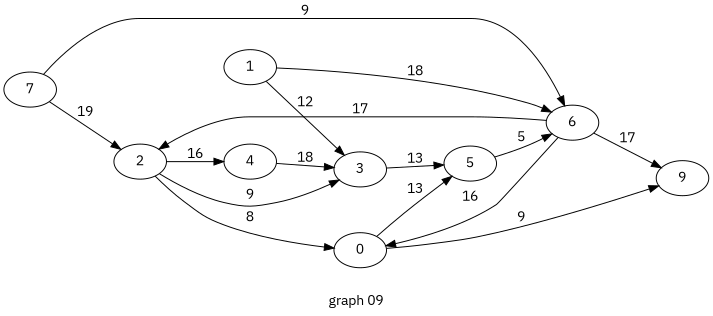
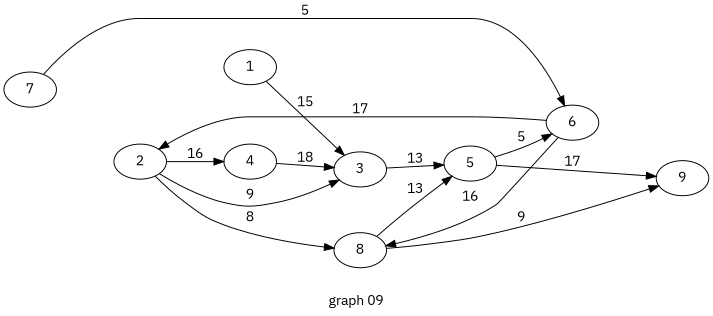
(305, 11) -> (305, 11)
(411, 80) -> none
(305, 103) -> (305, 103)
(81, 123) -> none
(623, 148) -> (571, 171)
(360, 250) -> (360, 250)
